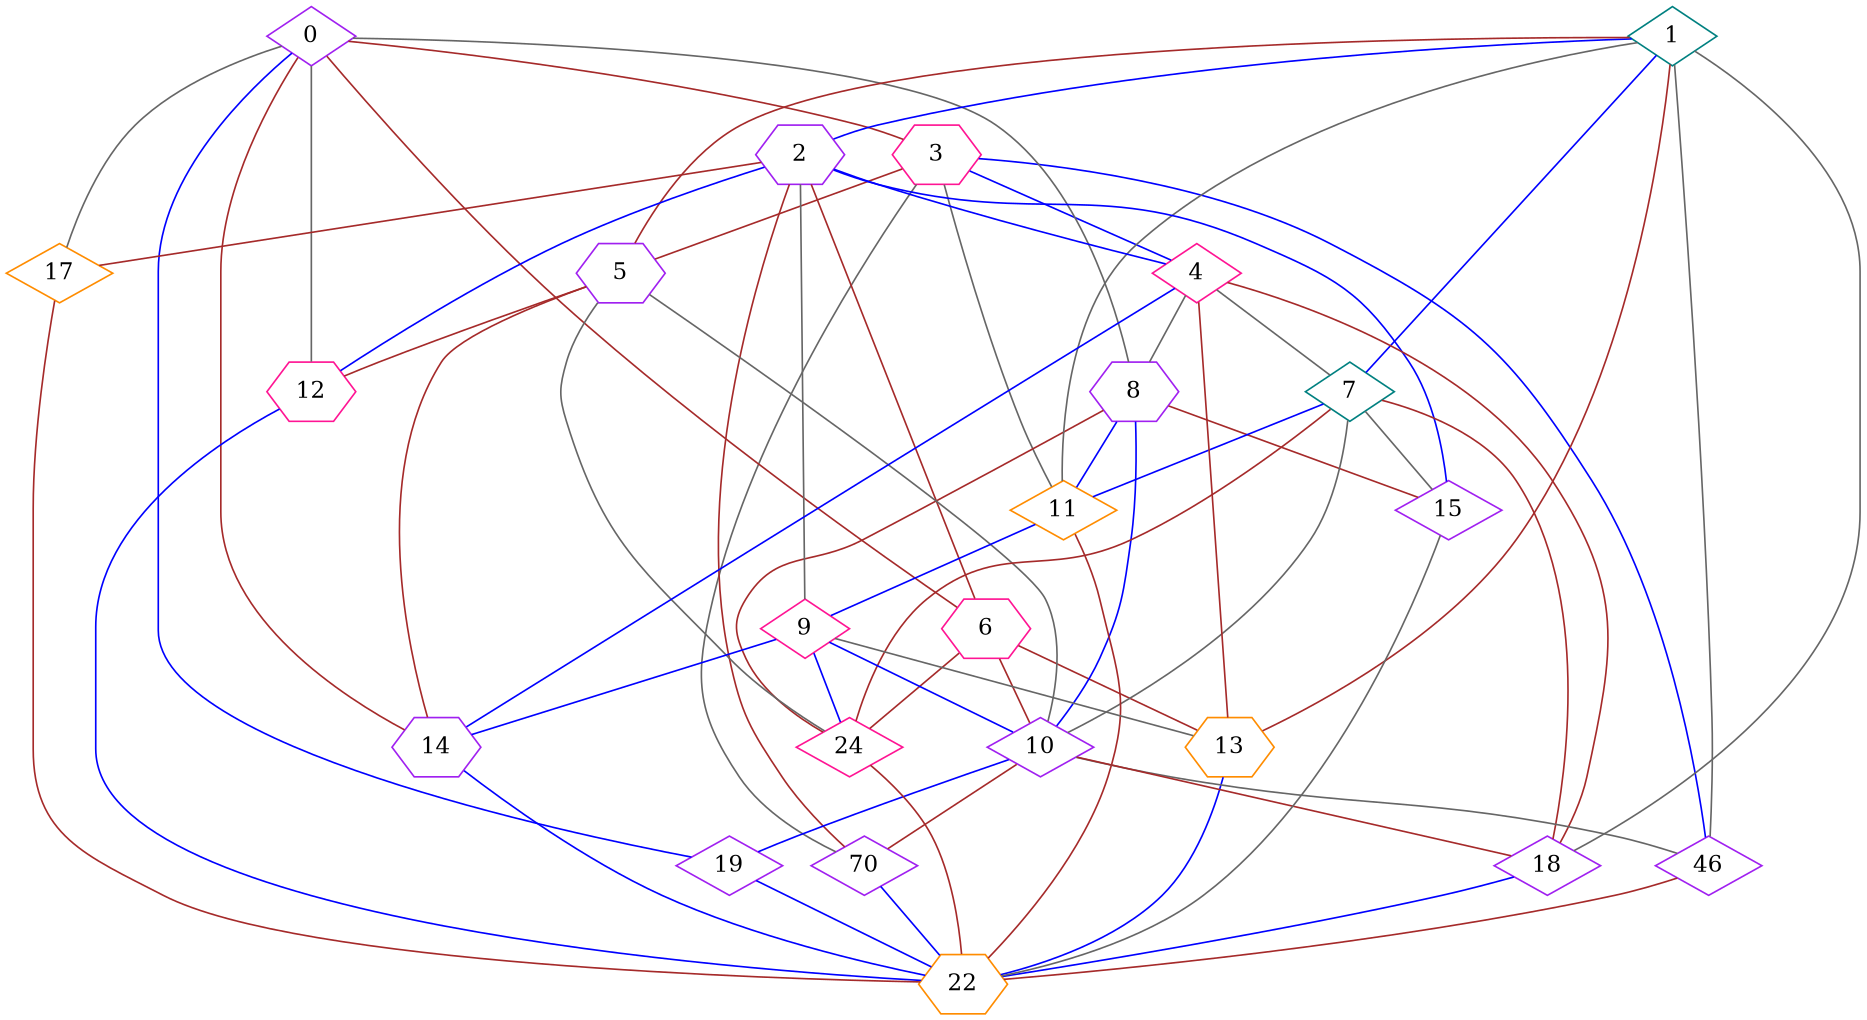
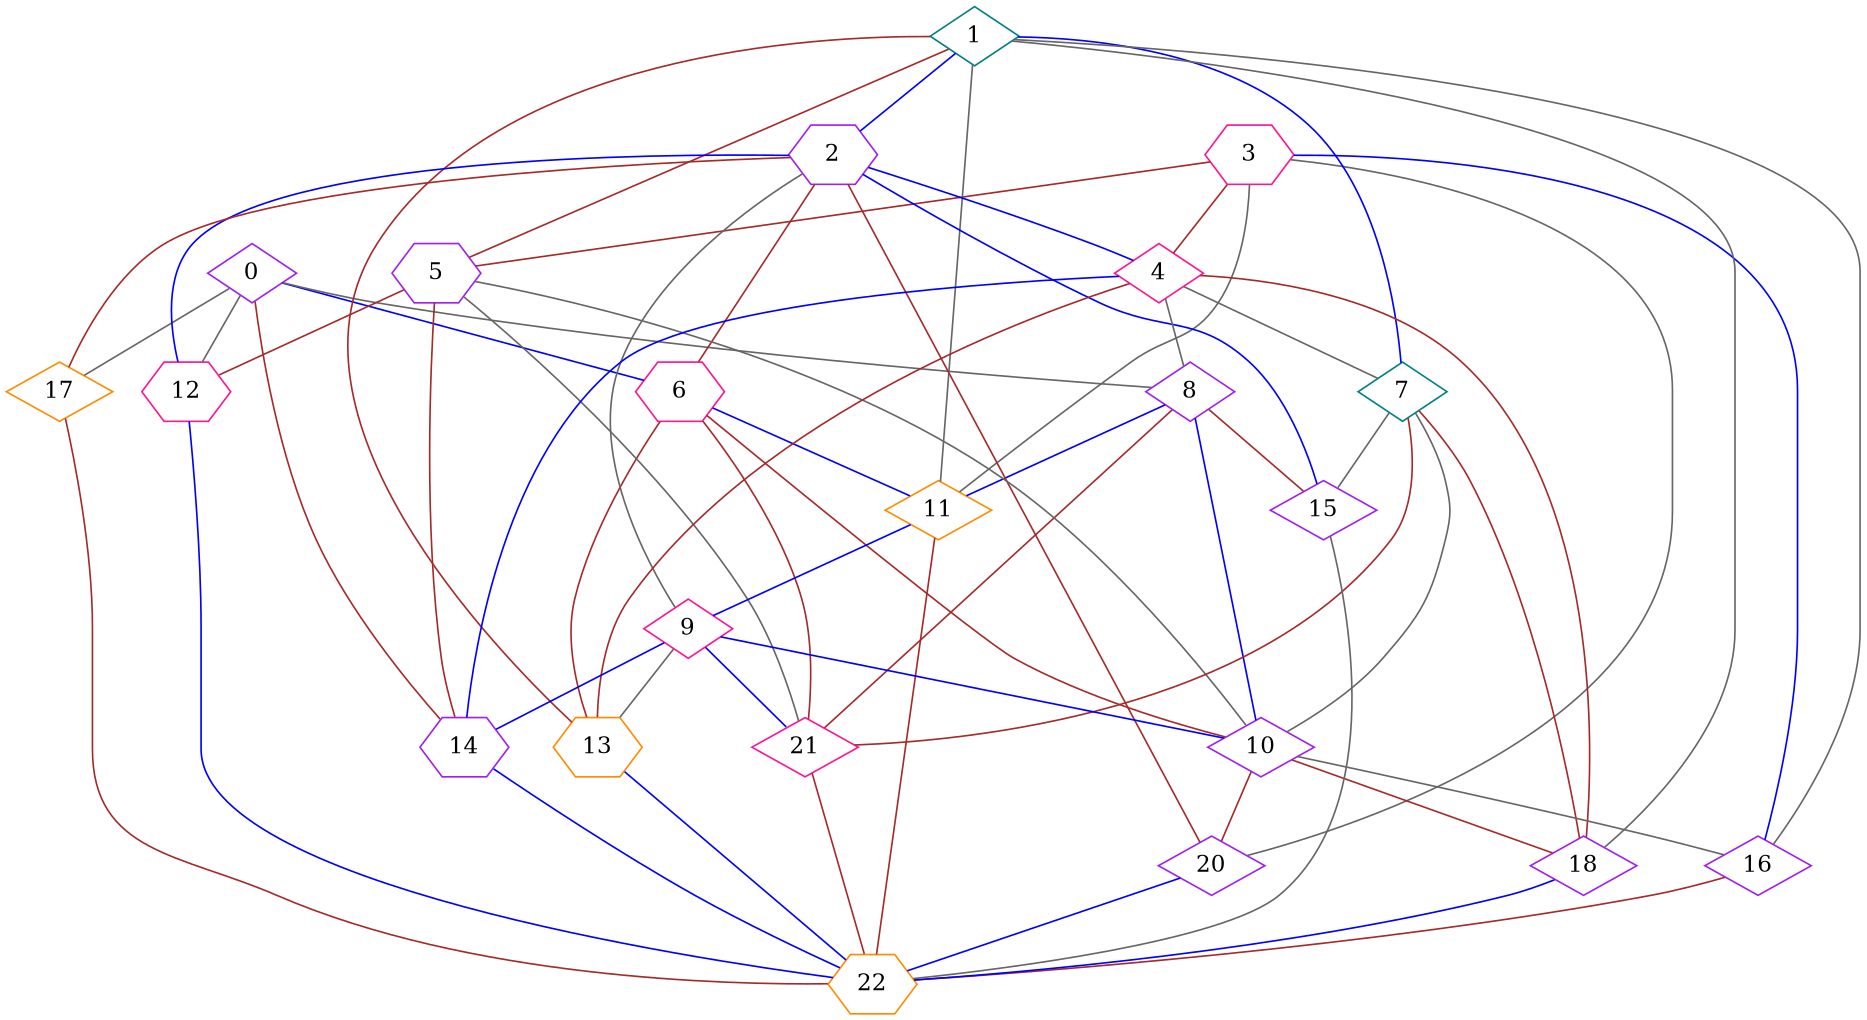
(628, 78) -> none
(1091, 225) -> (1200, 219)
(622, 355) -> (463, 332)
(1134, 392) -> (1190, 392)
(1220, 446) -> (811, 452)
(850, 747) -> (805, 747)
(729, 866) -> none
(864, 866) -> (1212, 866)
(1709, 866) -> (1758, 866)
